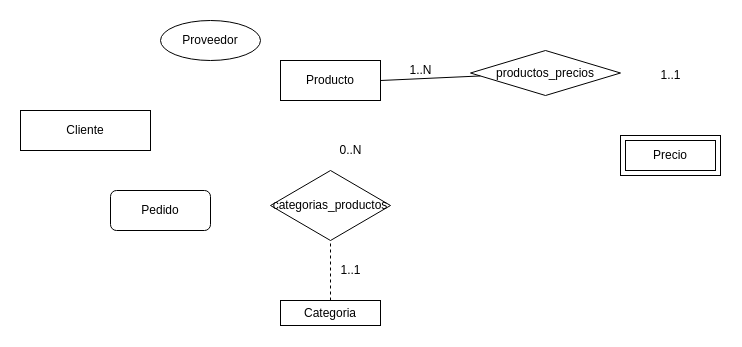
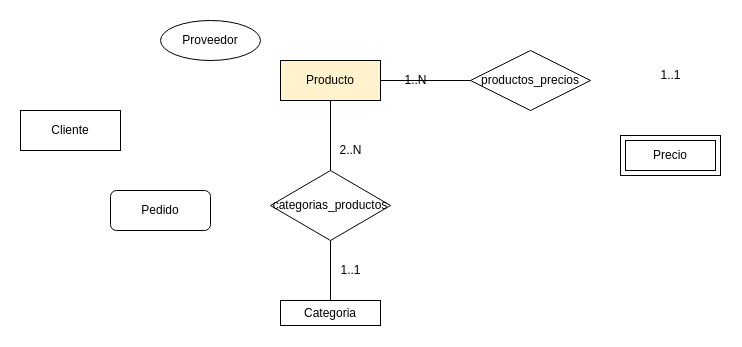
(421, 71) -> (416, 81)
(546, 73) -> (531, 81)
(331, 81) -> (331, 81)
(86, 131) -> (71, 131)
none -> (331, 136)
(351, 151) -> (351, 151)
(331, 270) -> (331, 270)
